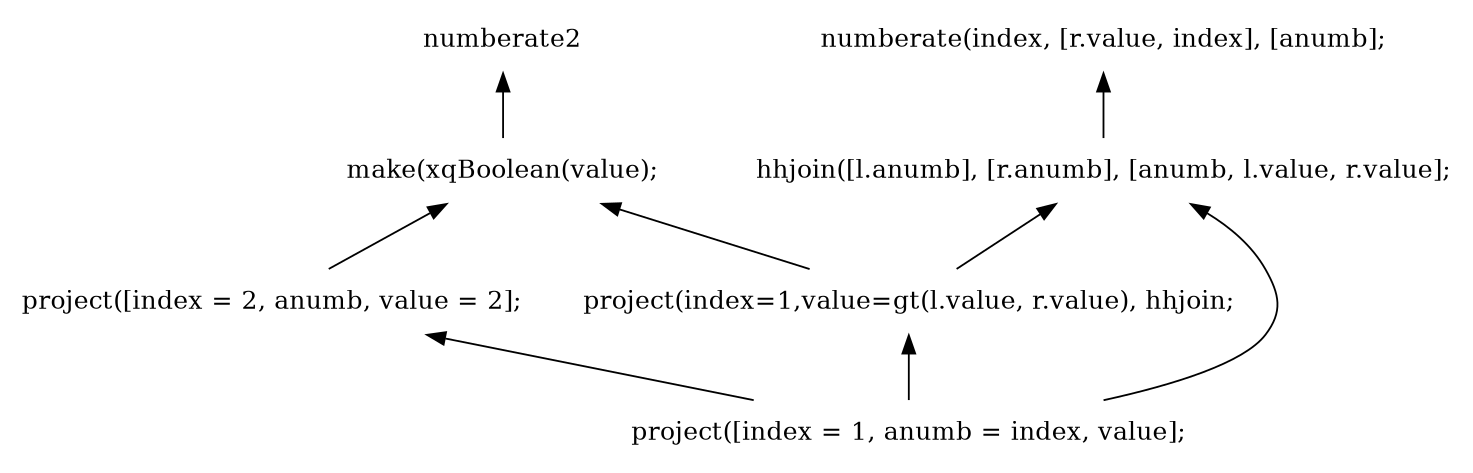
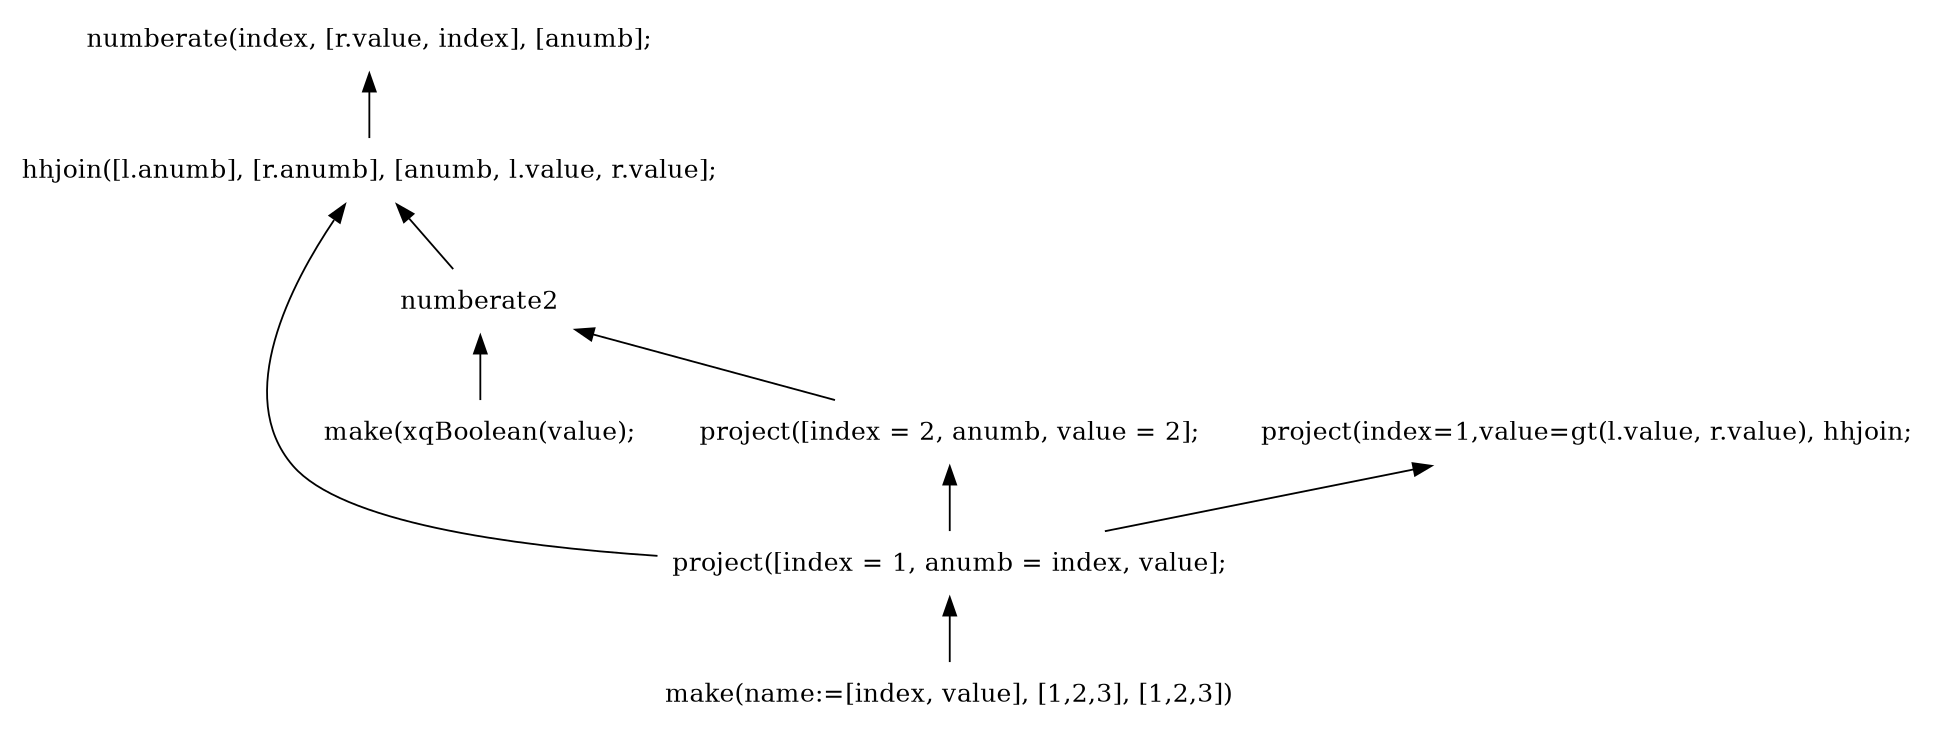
(714, 239) -> none
(379, 241) -> (714, 367)
(999, 242) -> (431, 244)
none -> (950, 695)
